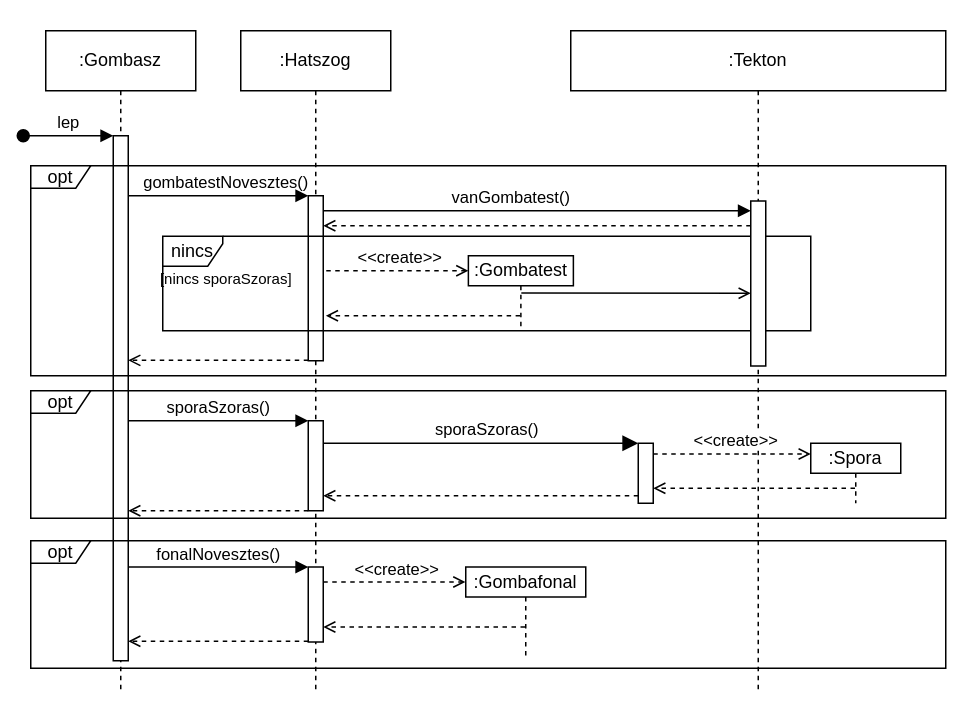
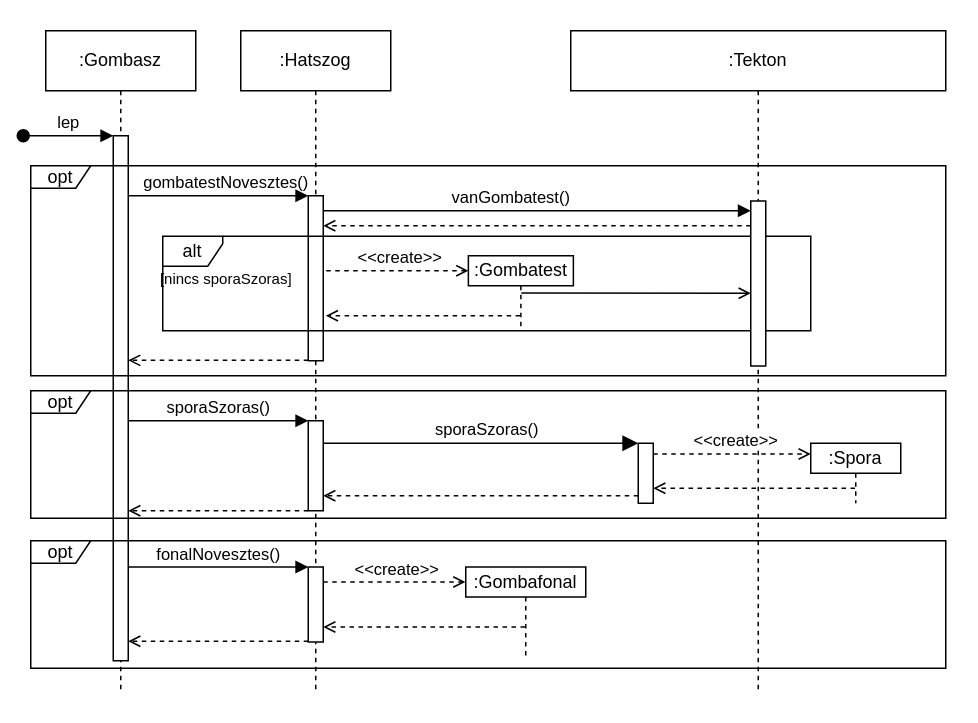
(193, 251) -> (193, 251)
